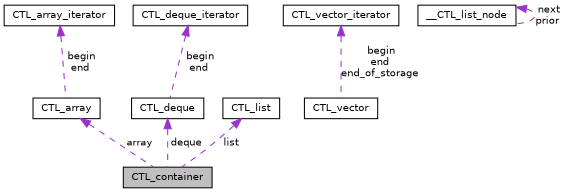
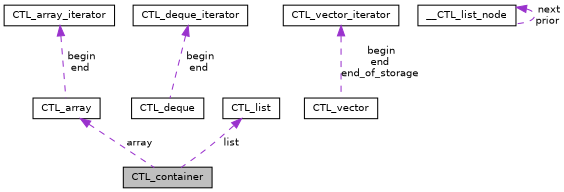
(168, 148) -> none
